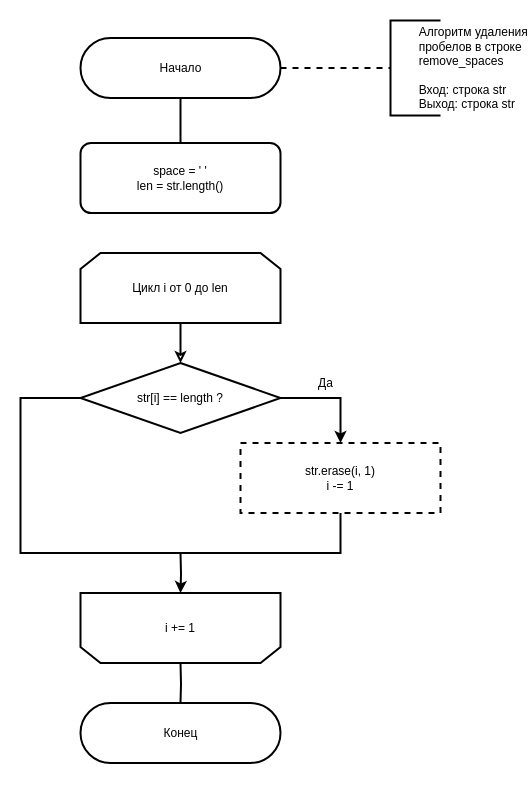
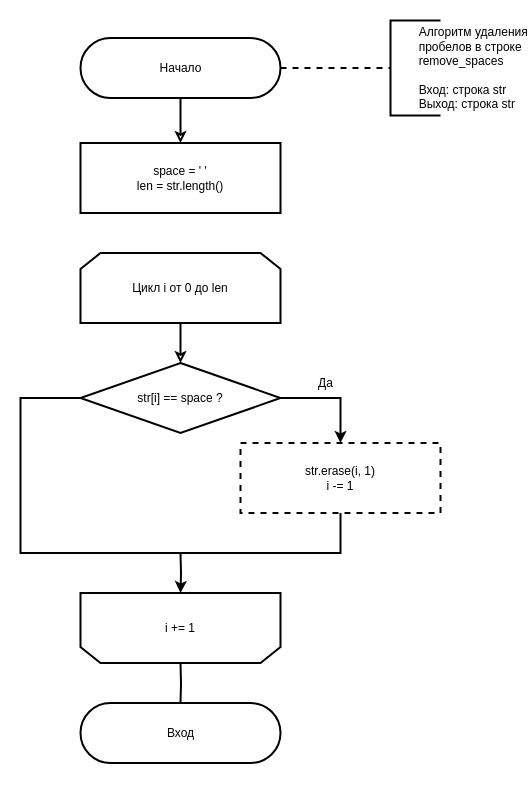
(181, 136) -> (181, 133)
(181, 178) -> (181, 178)
(181, 399) -> (181, 399)
(181, 734) -> (181, 734)
